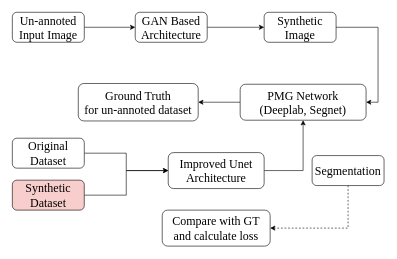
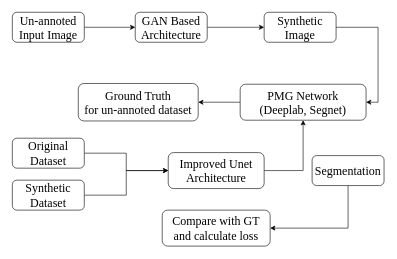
(48, 195) -> (48, 195)
(332, 228) -> (332, 228)
